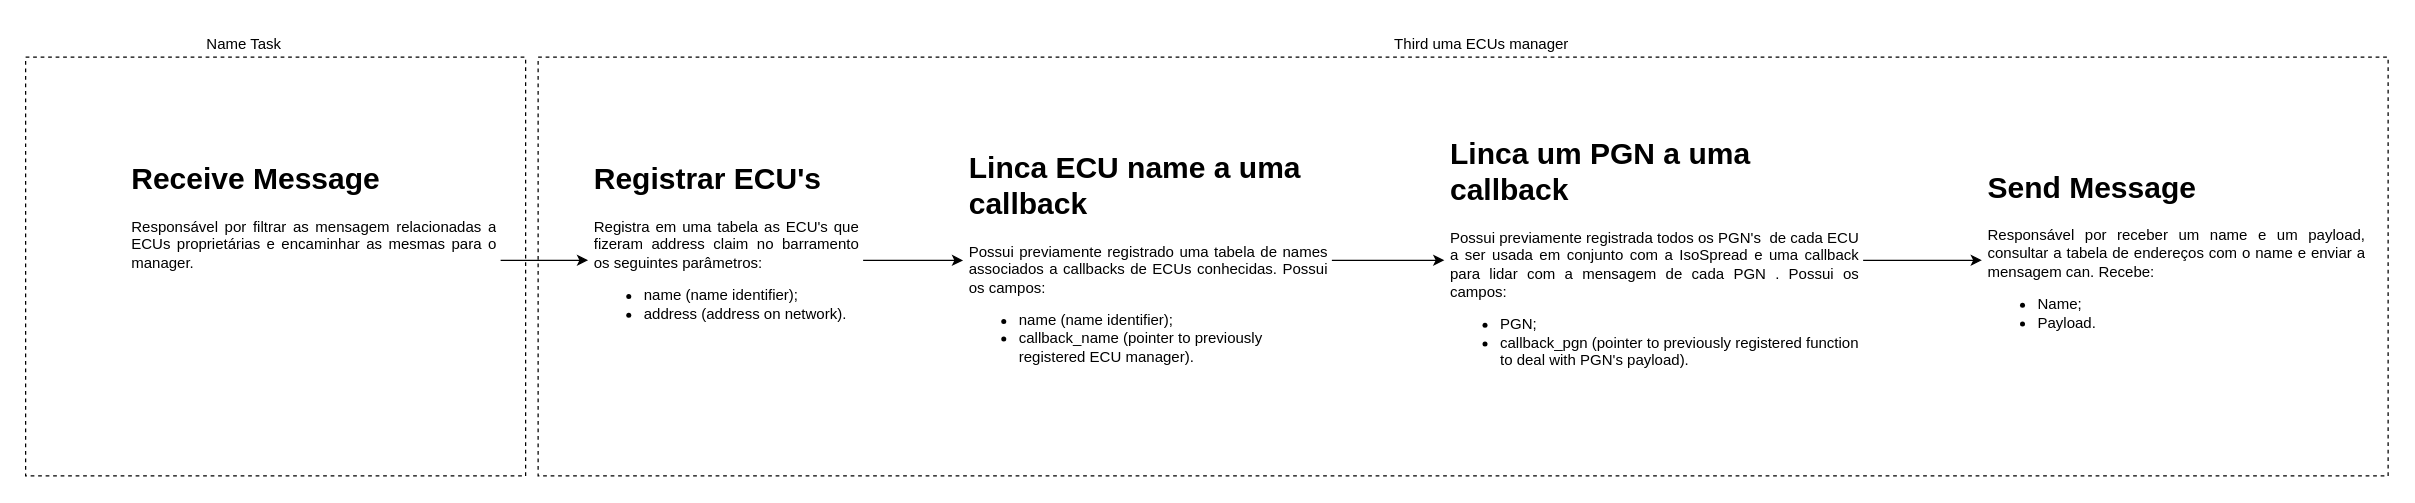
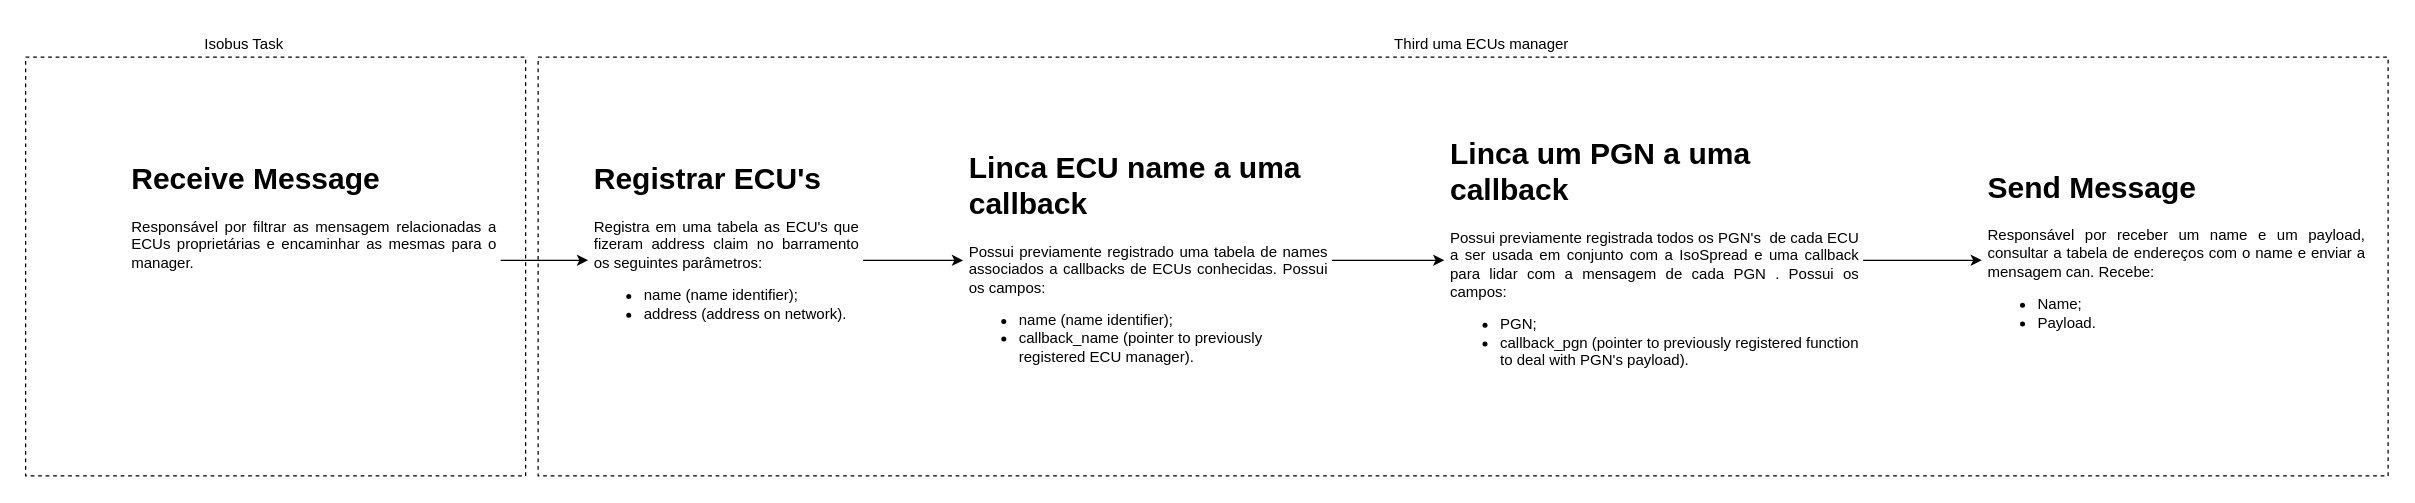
(244, 44) -> (244, 44)
